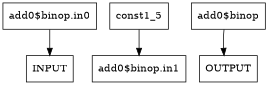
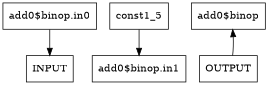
(223, 39) -> (233, 46)
